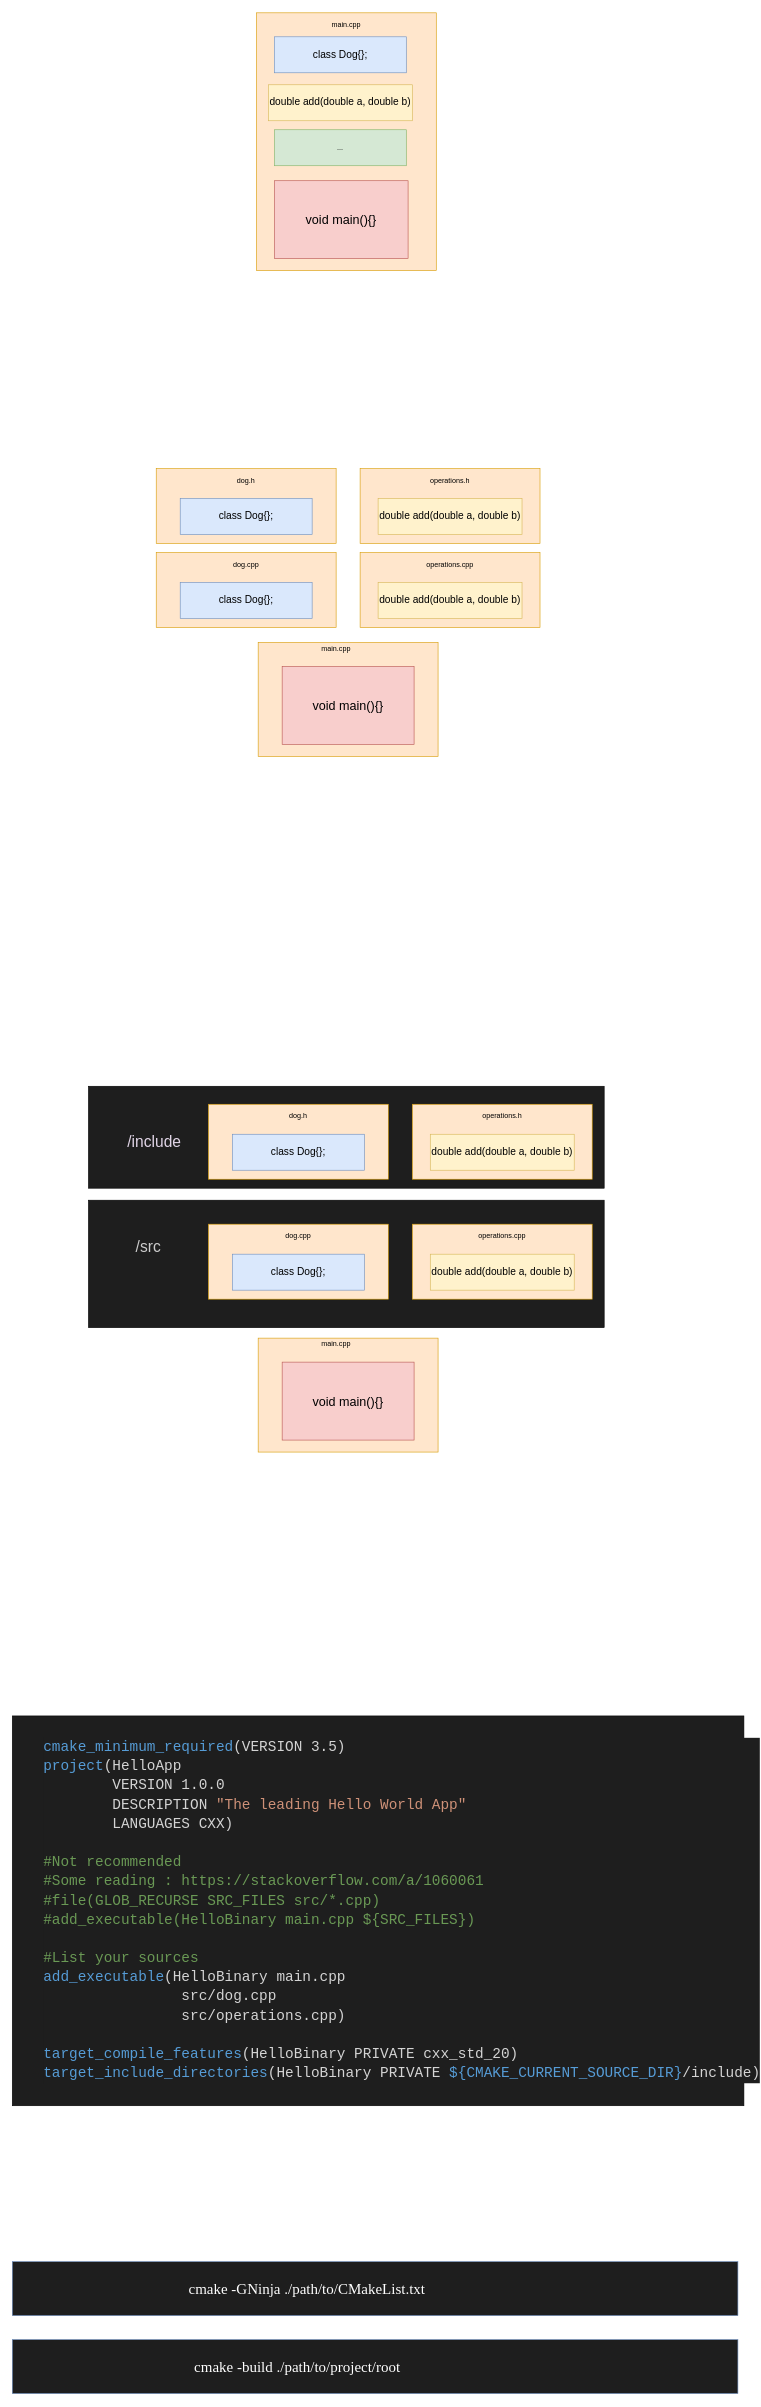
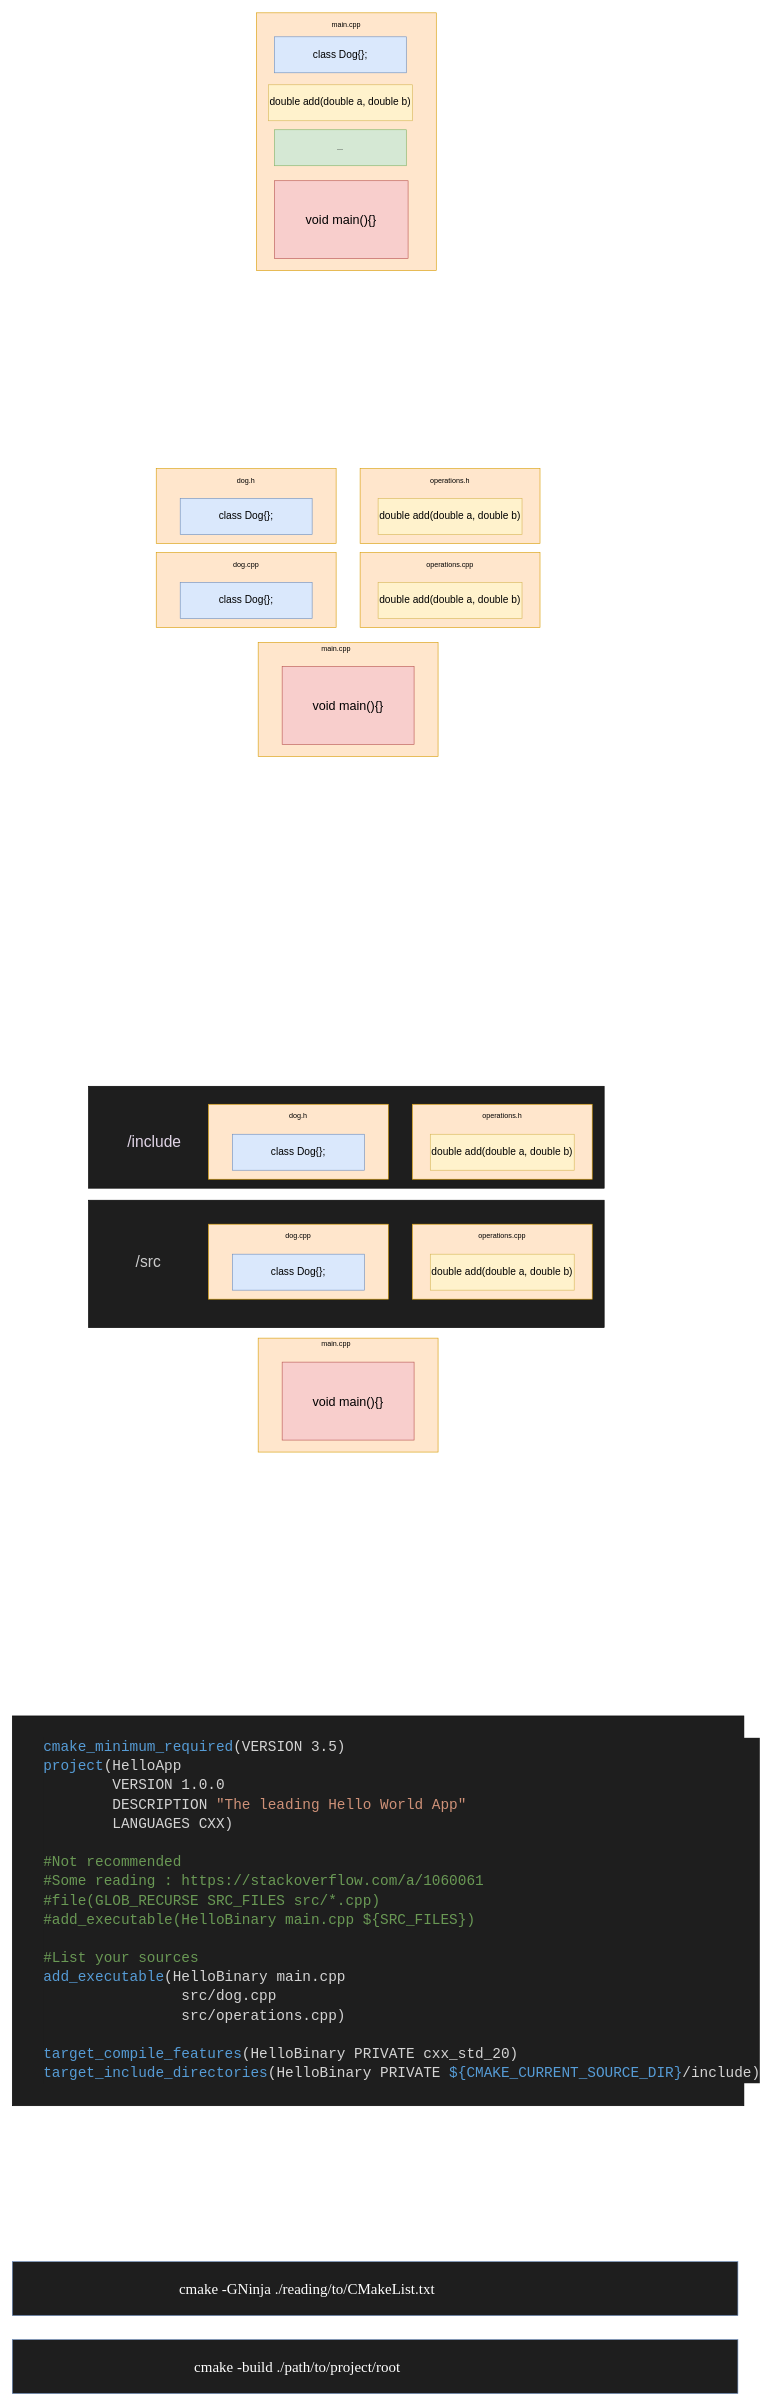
(149, 1247) -> (149, 1262)
(307, 2289) -> (307, 2289)
